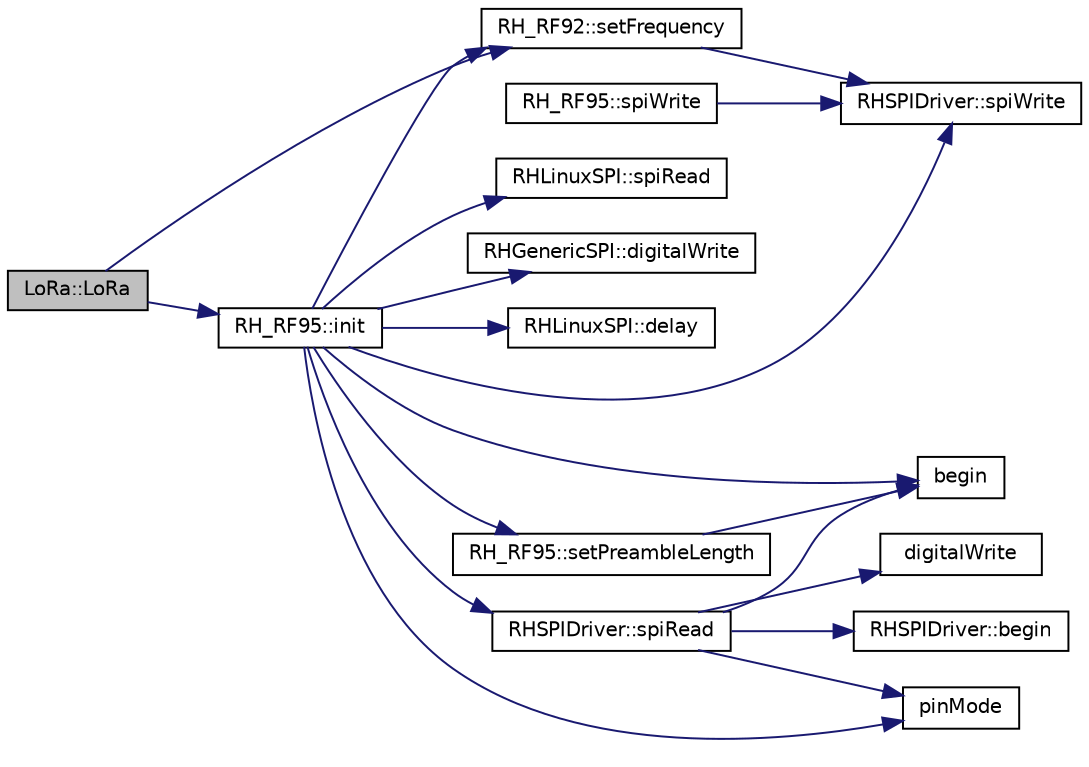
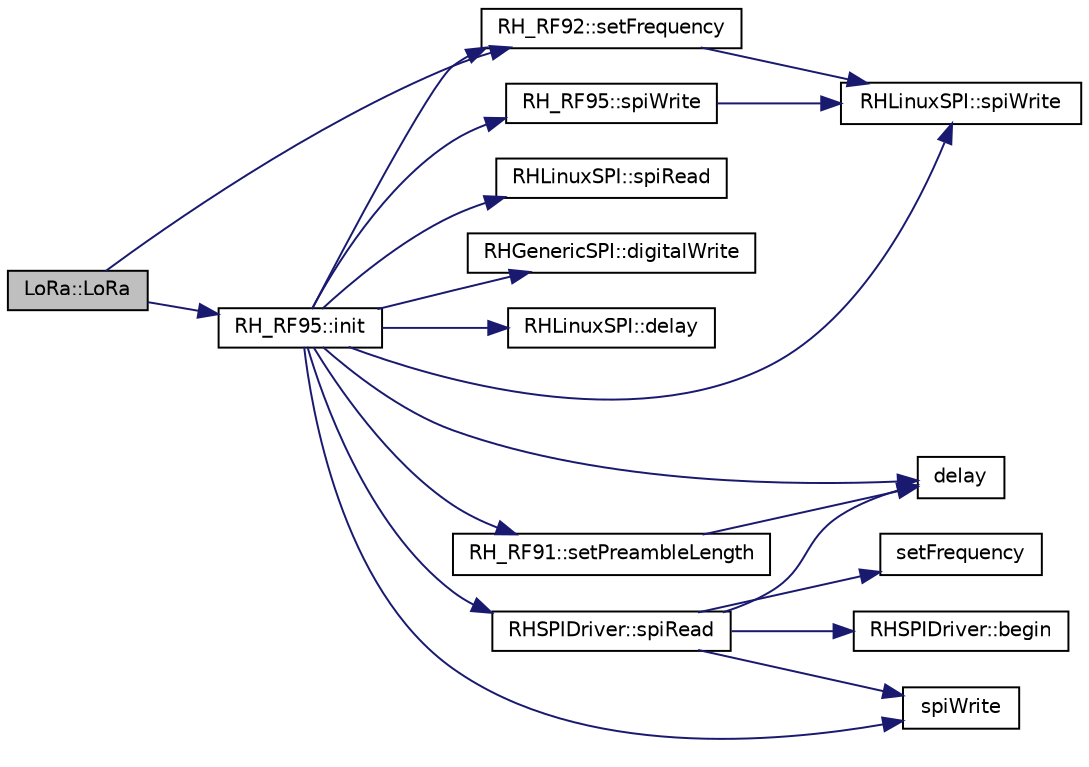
(961, 103) -> (961, 103)
none -> (384, 202)
(961, 478) -> (961, 478)
(612, 554) -> (612, 554)
(961, 554) -> (961, 554)
(961, 708) -> (961, 708)
